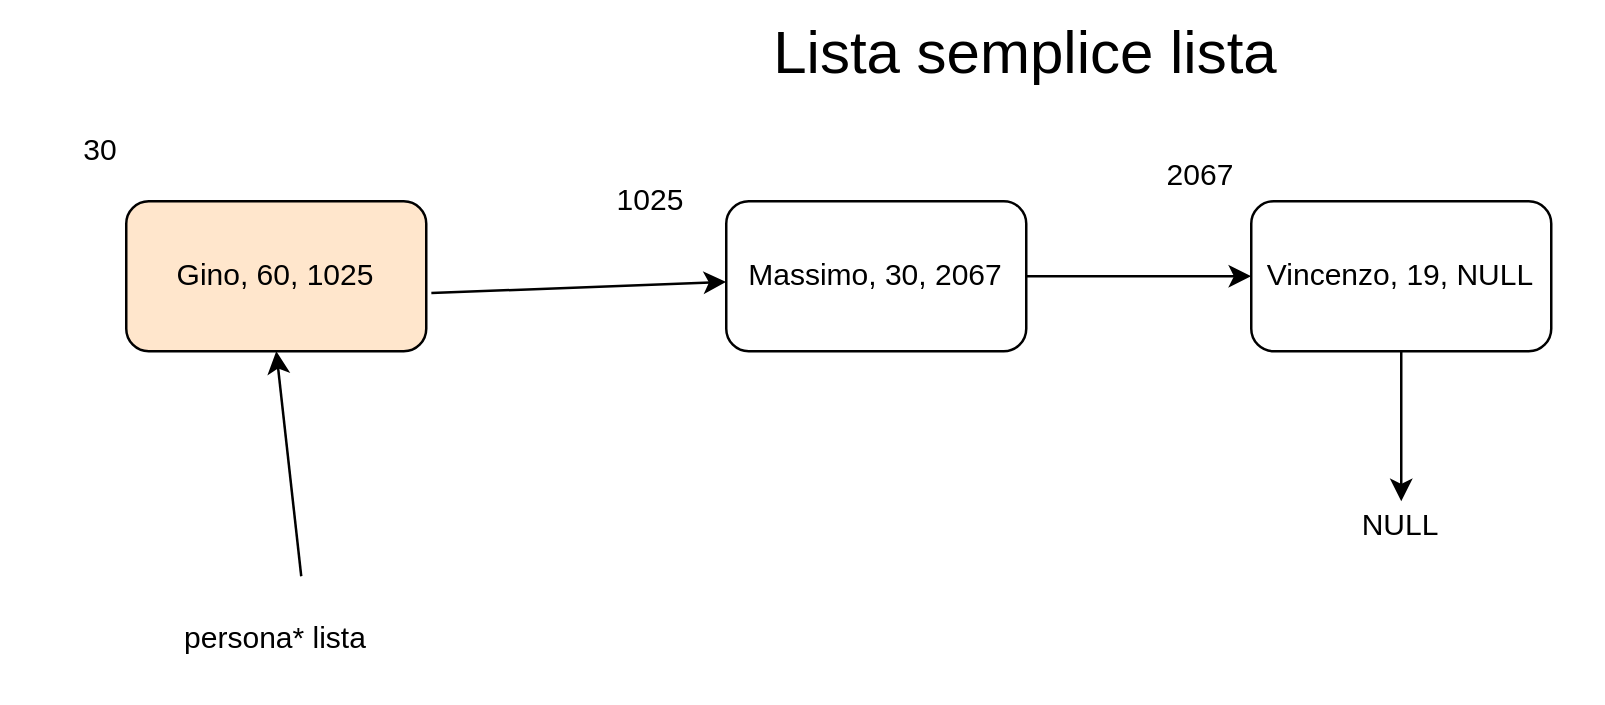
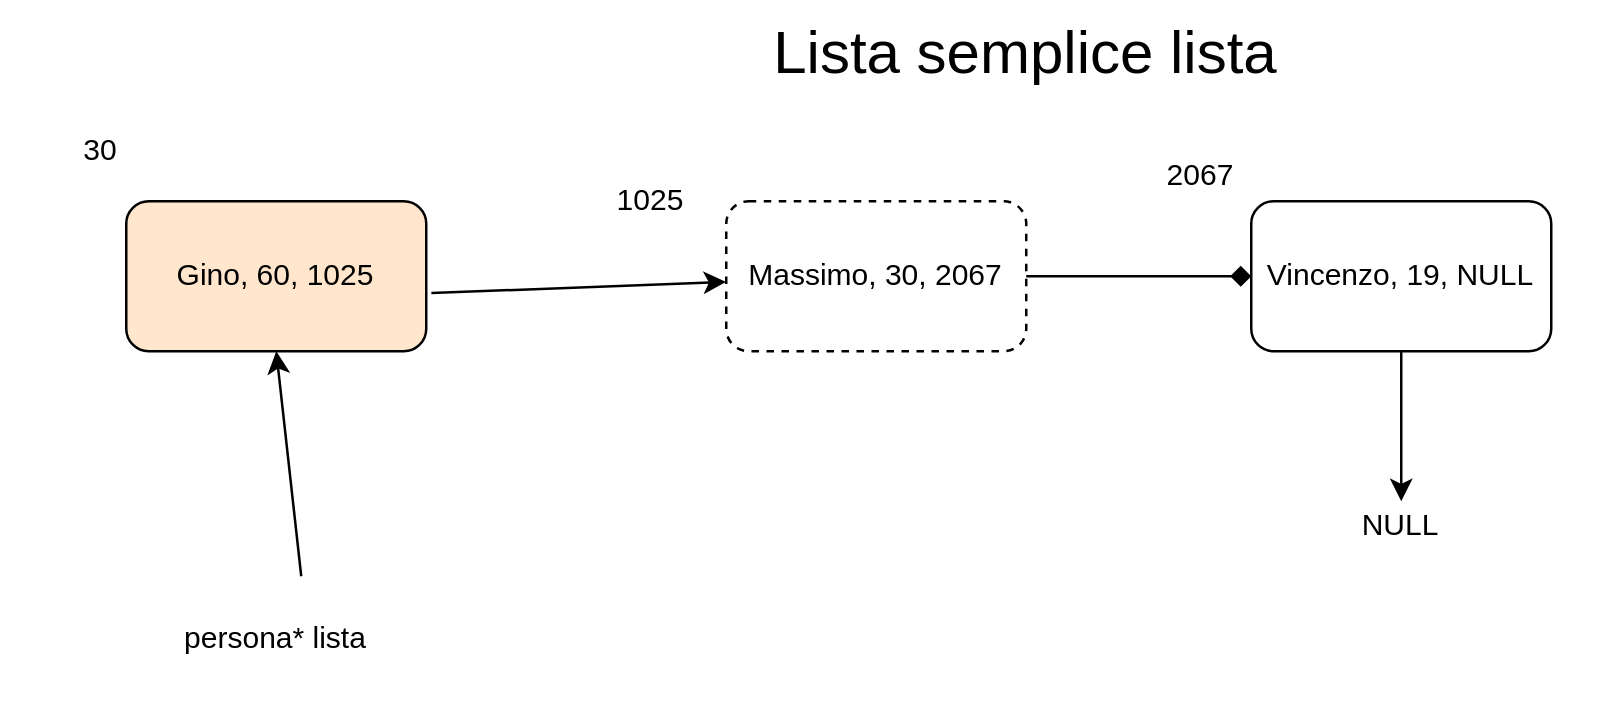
(876, 276) -> (876, 276)
(1232, 276) -> (1231, 276)
